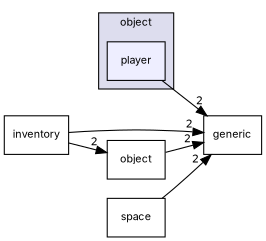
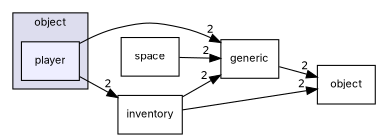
none -> (95, 85)
(179, 149) -> (293, 70)
